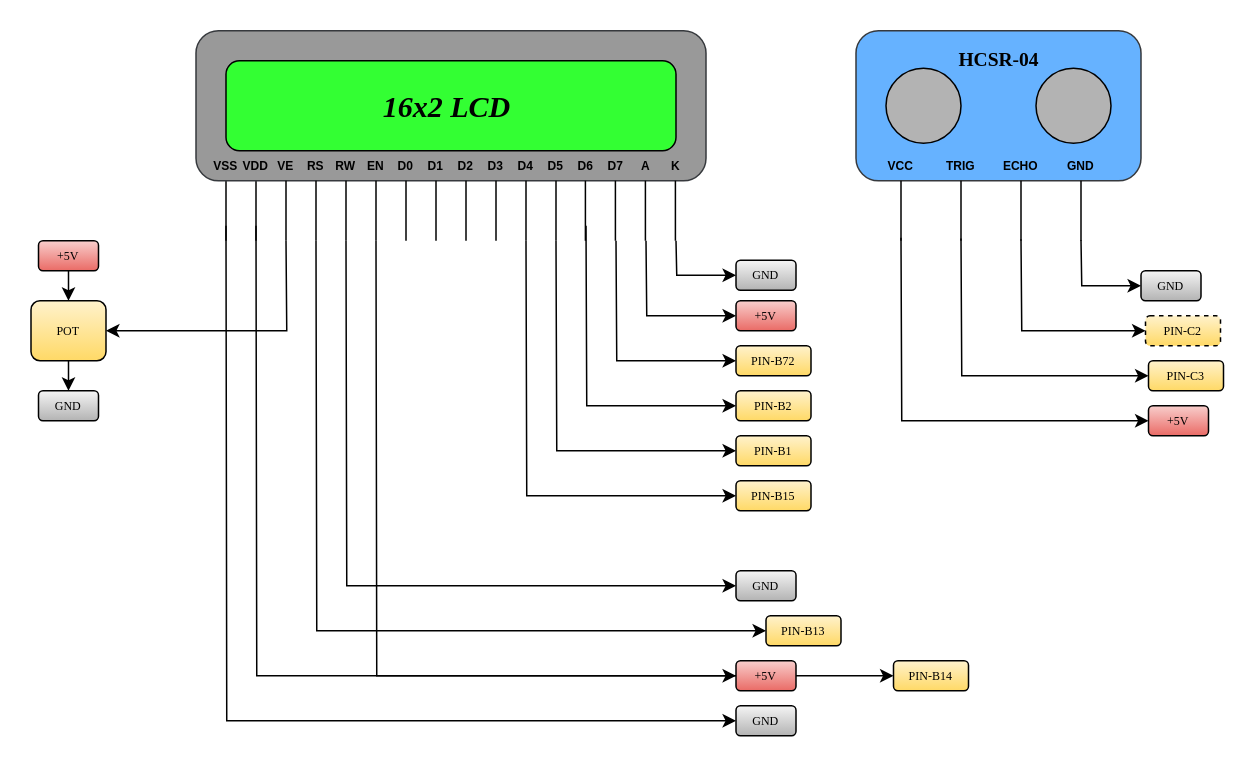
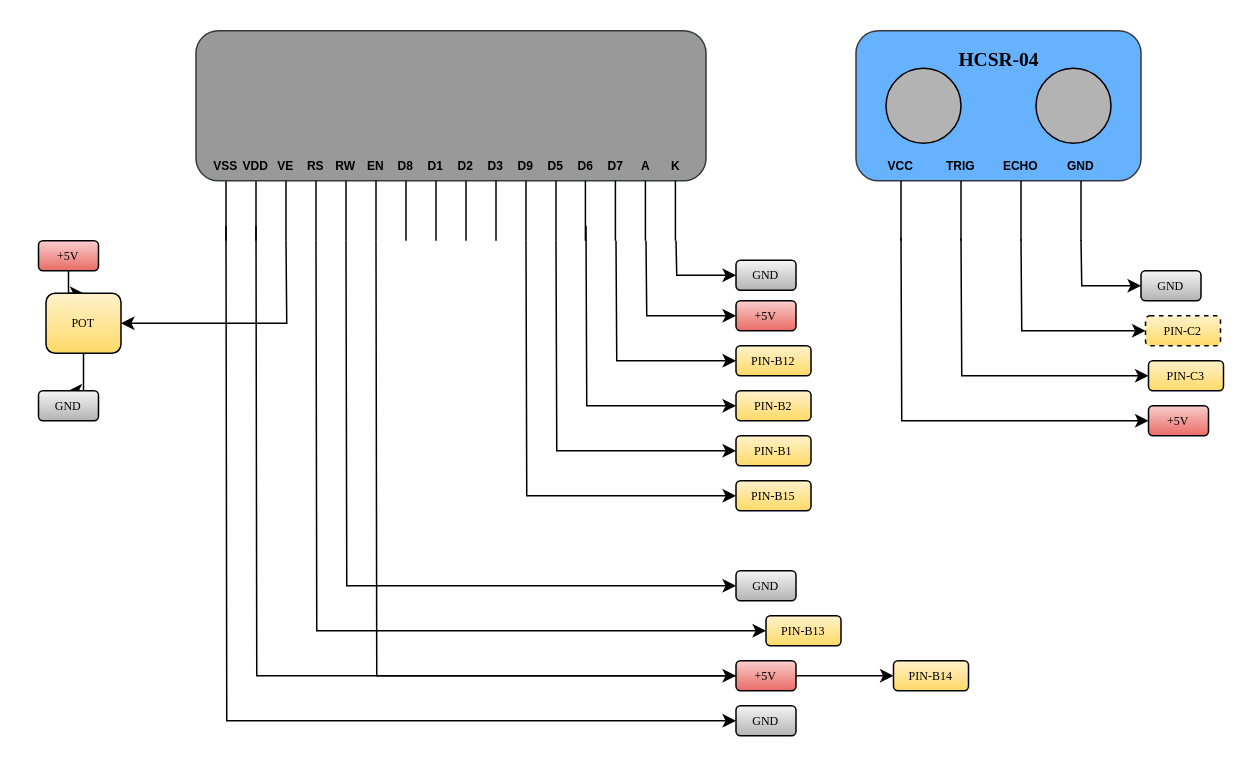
(451, 106) -> none
(406, 166) -> (406, 166)
(526, 166) -> (526, 166)
(68, 331) -> (83, 323)
(773, 361) -> (773, 361)
